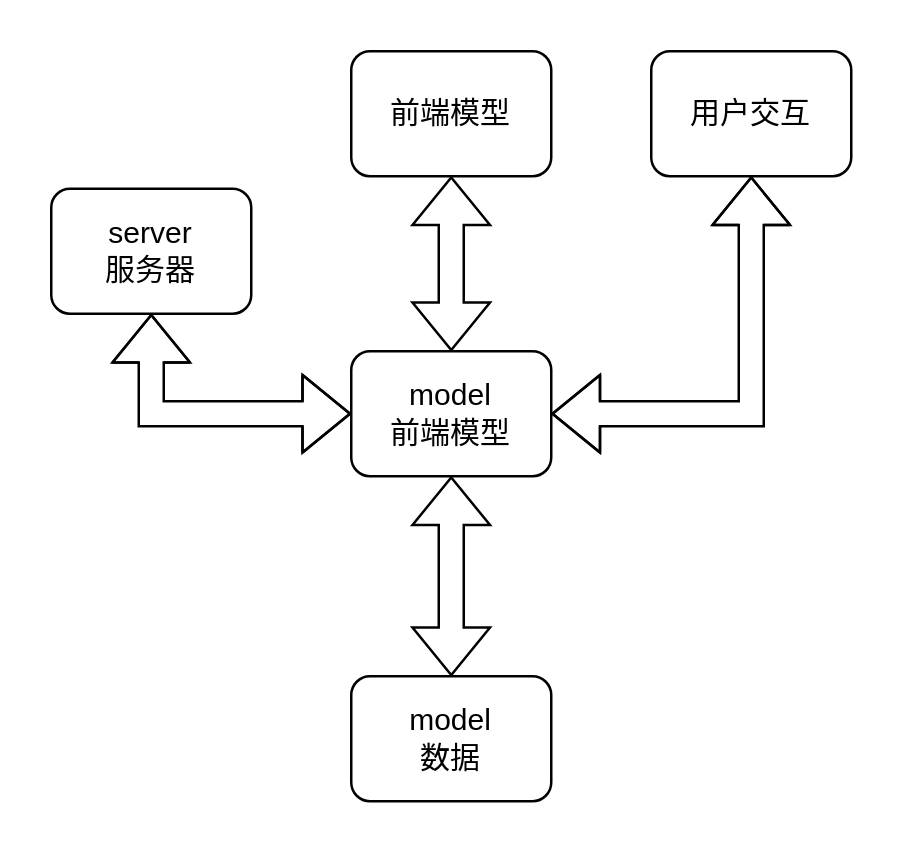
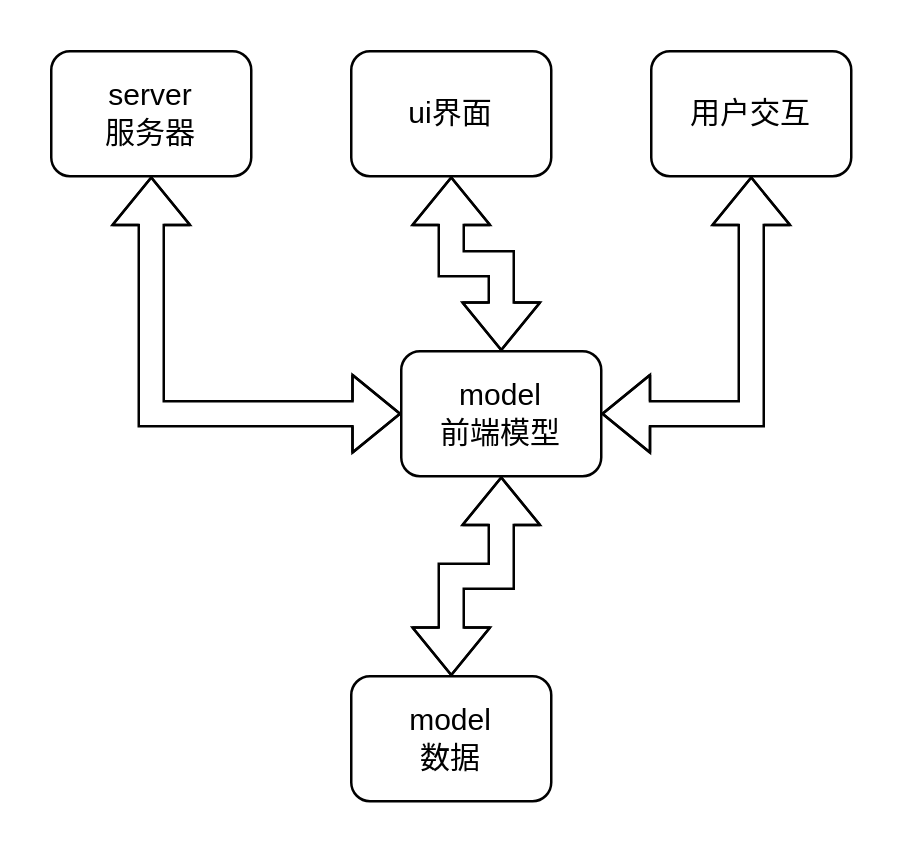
(451, 114) -> (451, 114)
(151, 251) -> (151, 114)
(451, 414) -> (501, 414)
